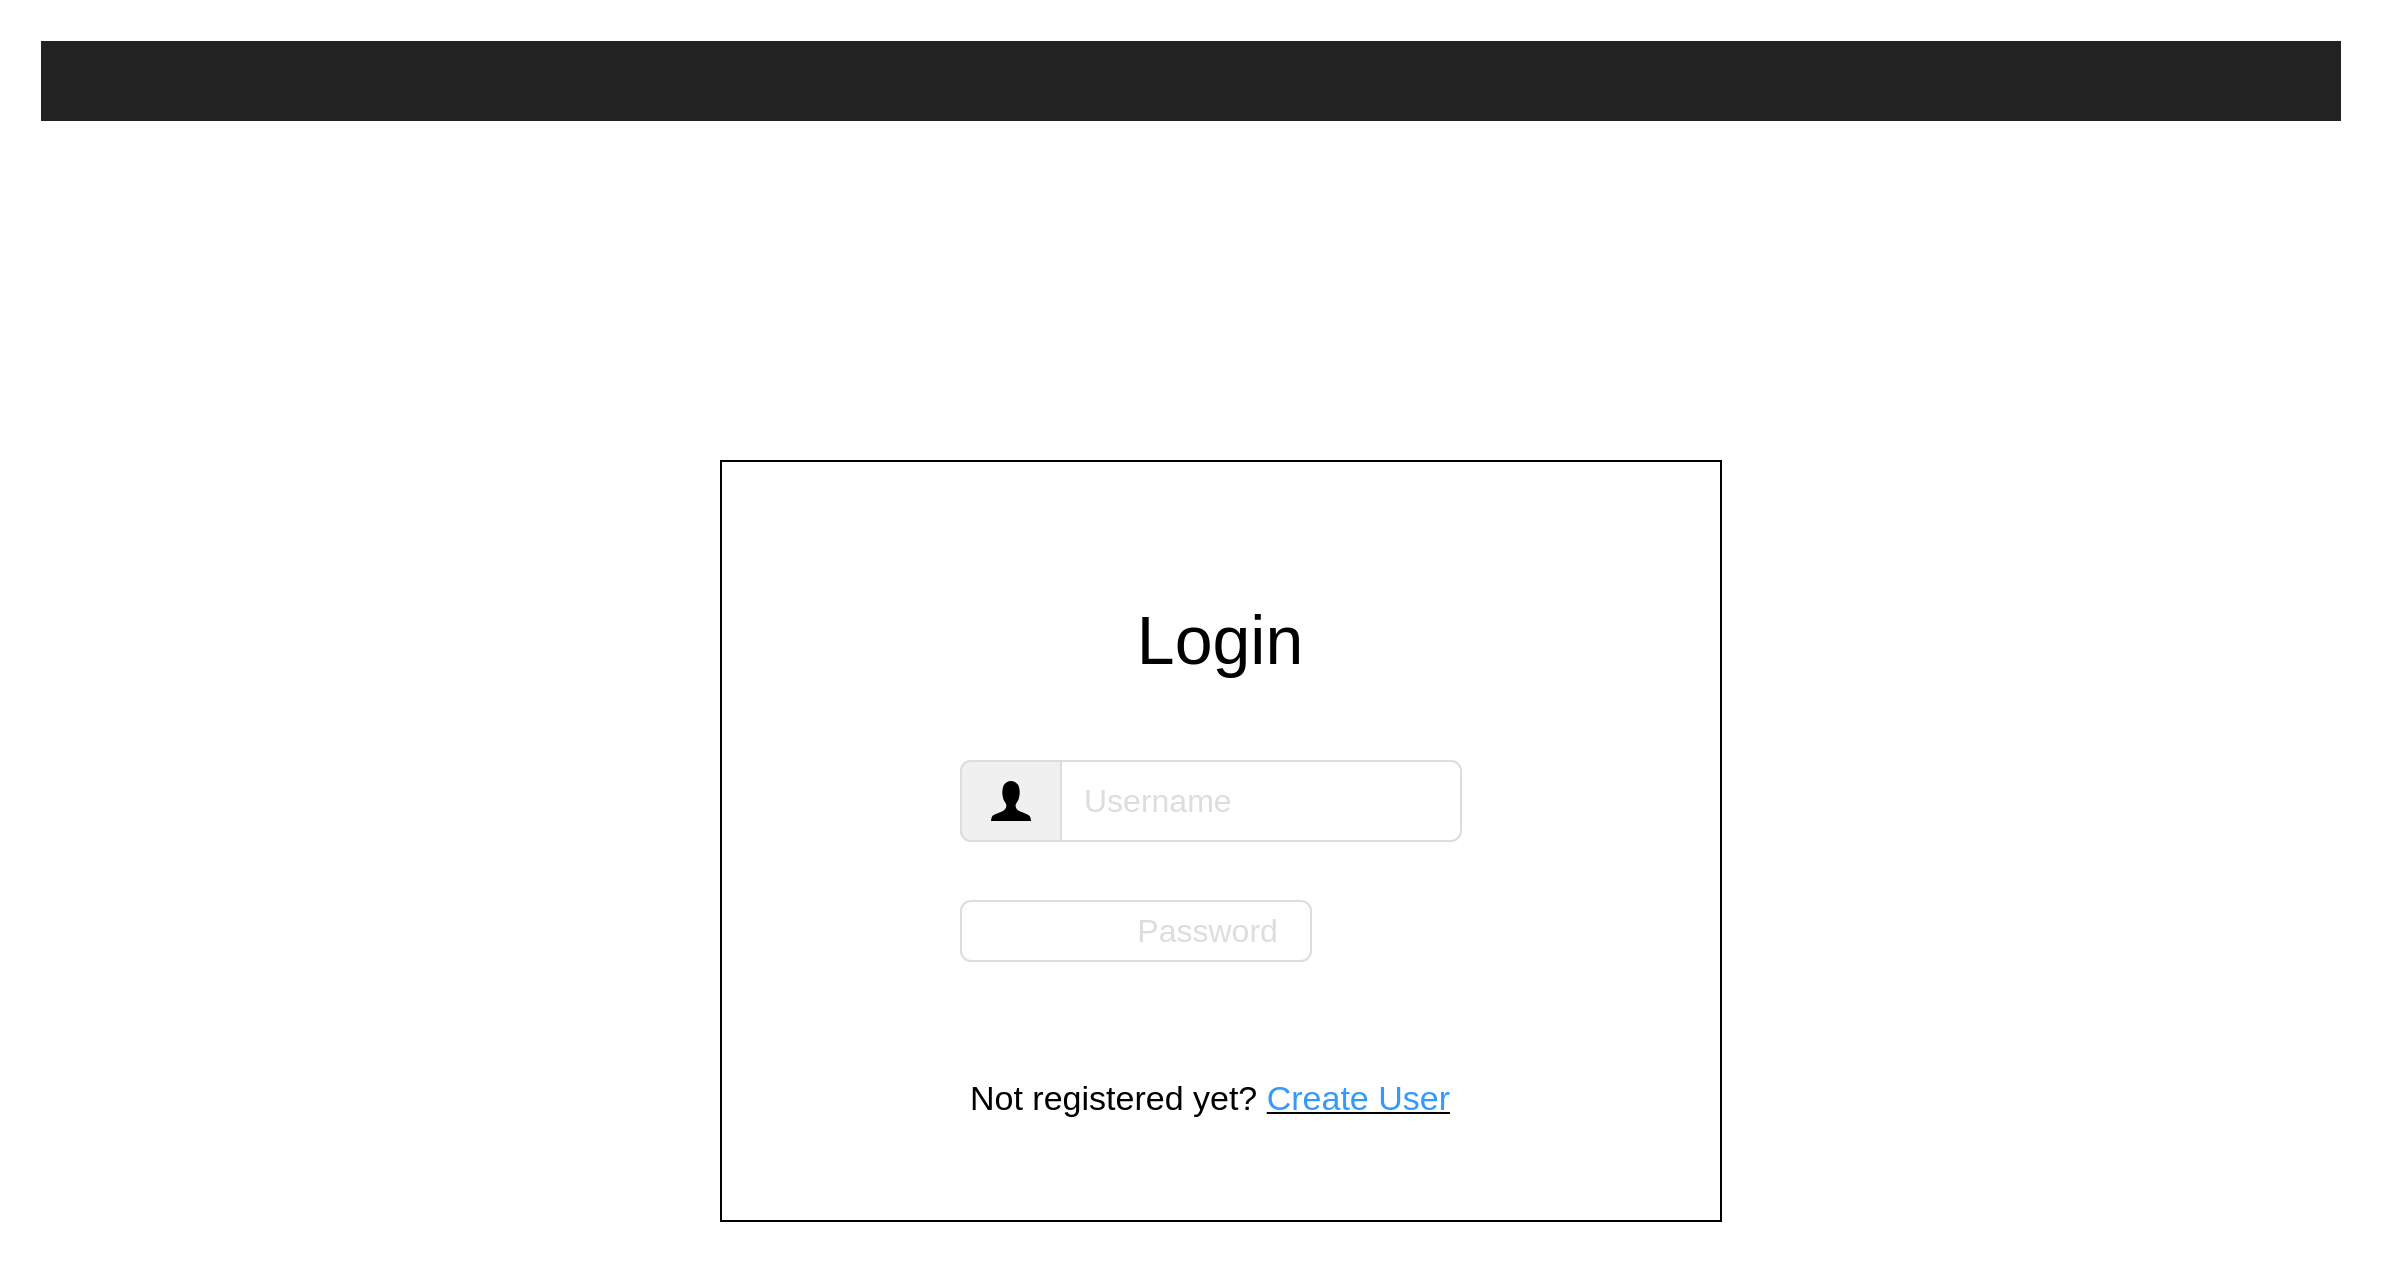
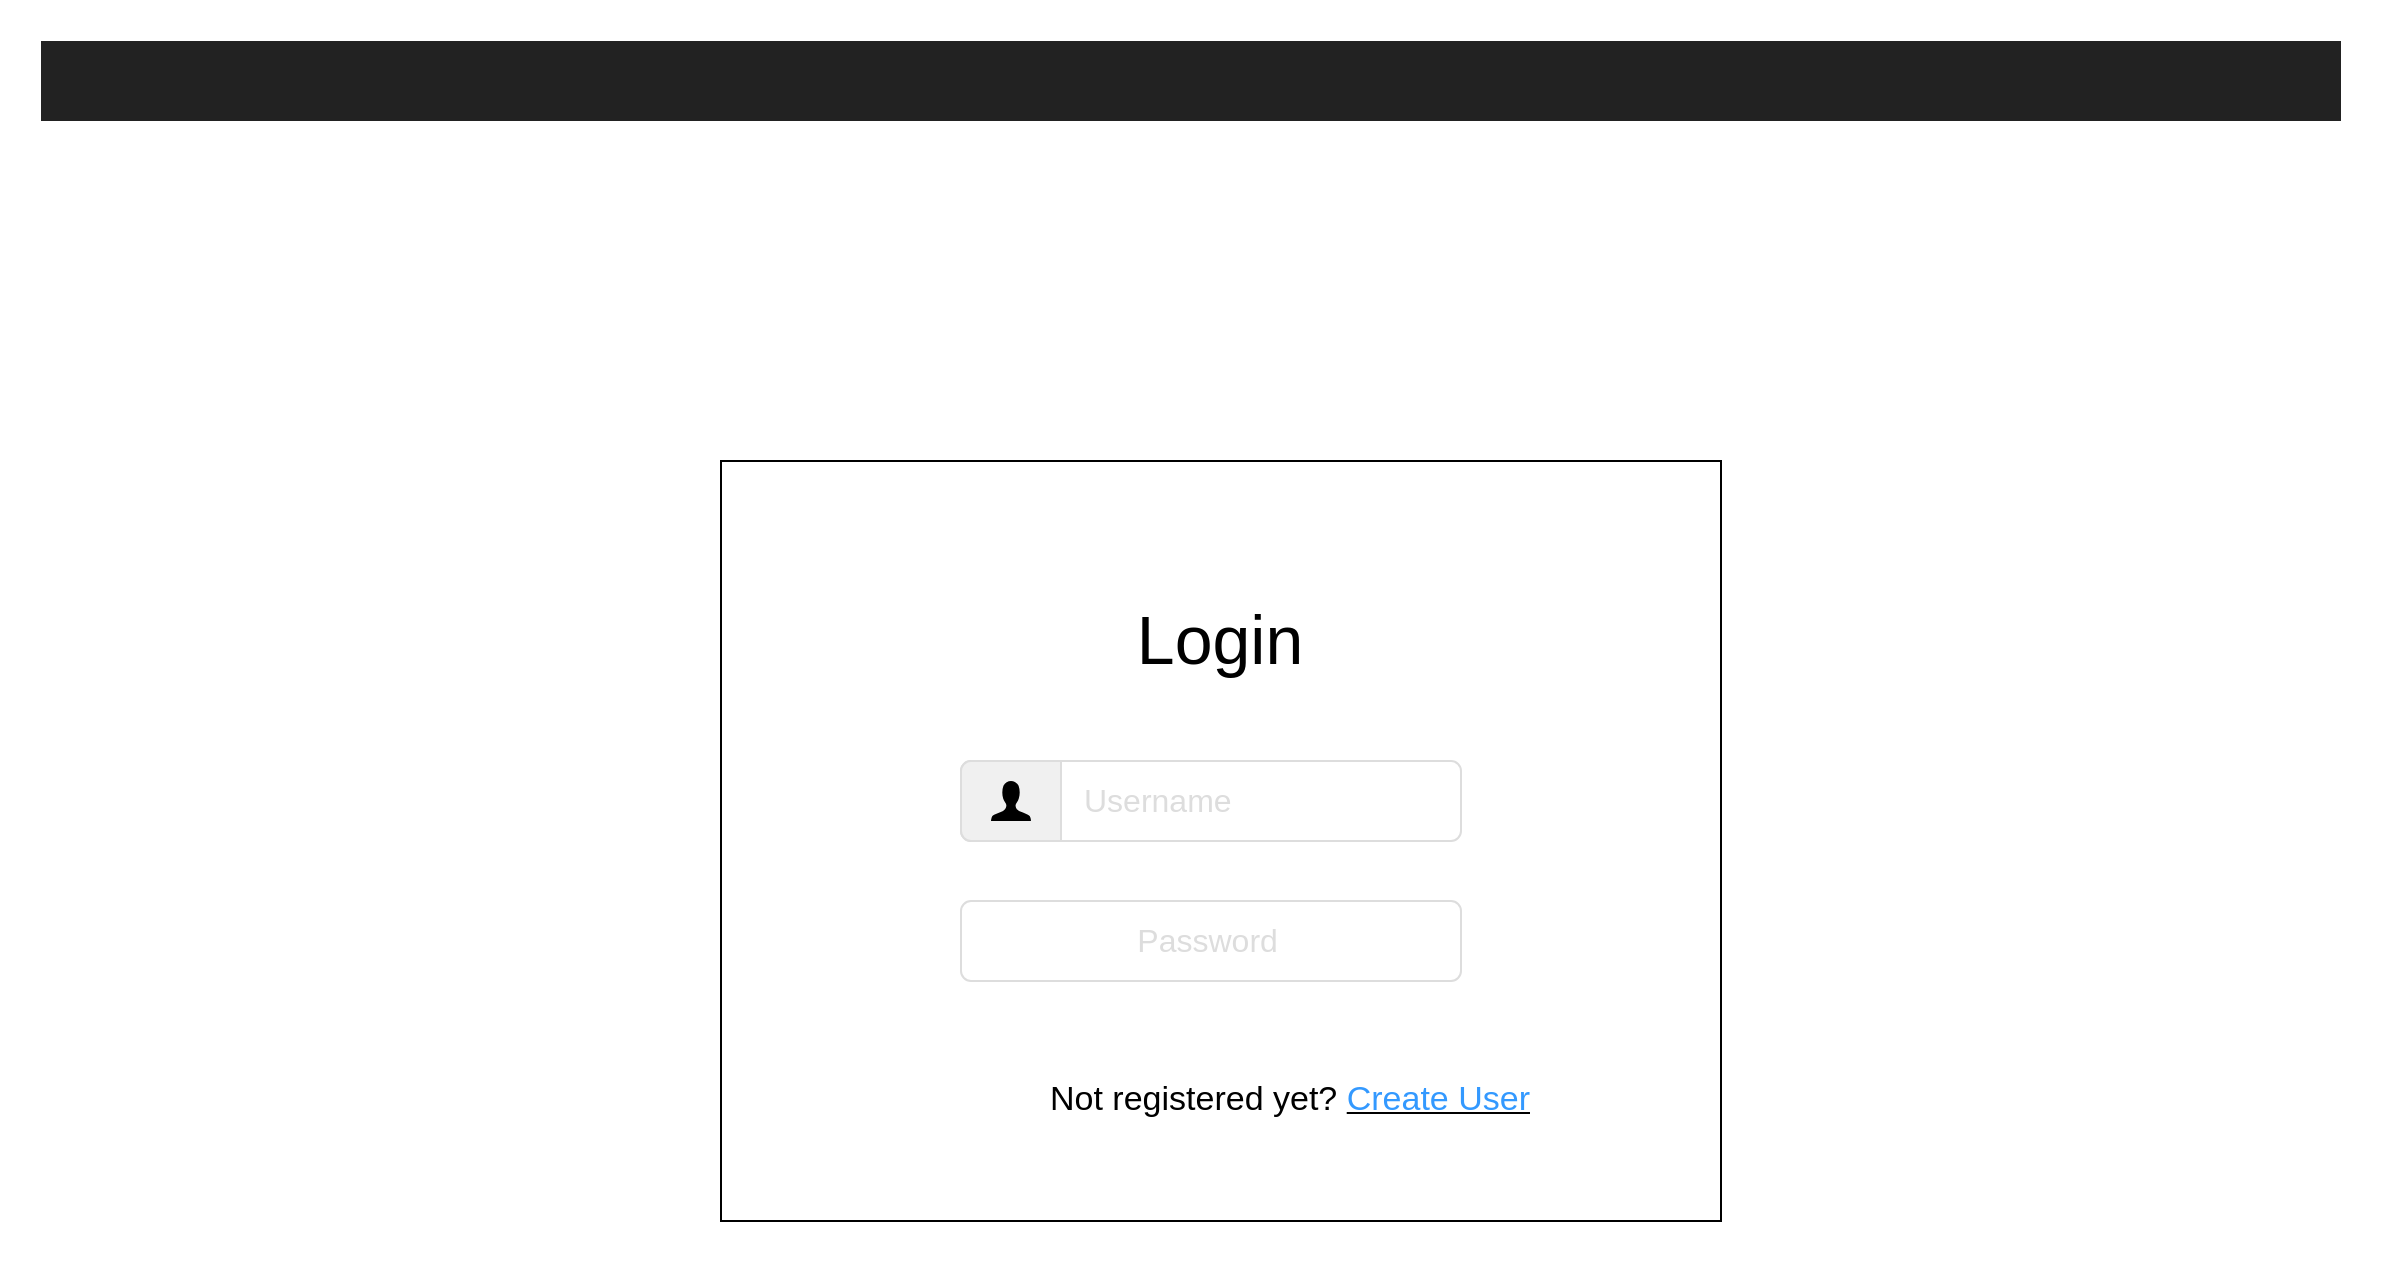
(1136, 931) -> (1211, 941)
(1211, 1101) -> (1291, 1101)
